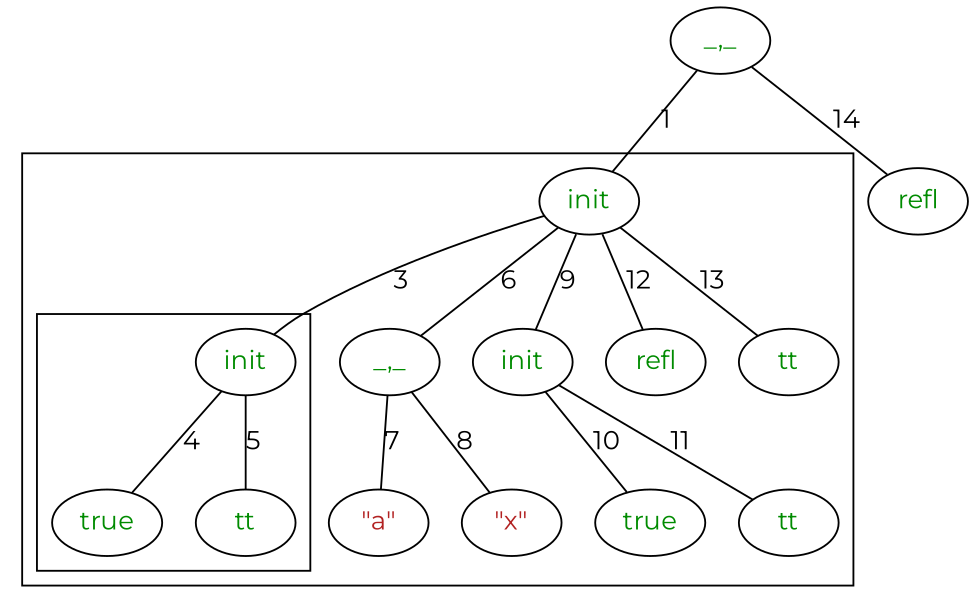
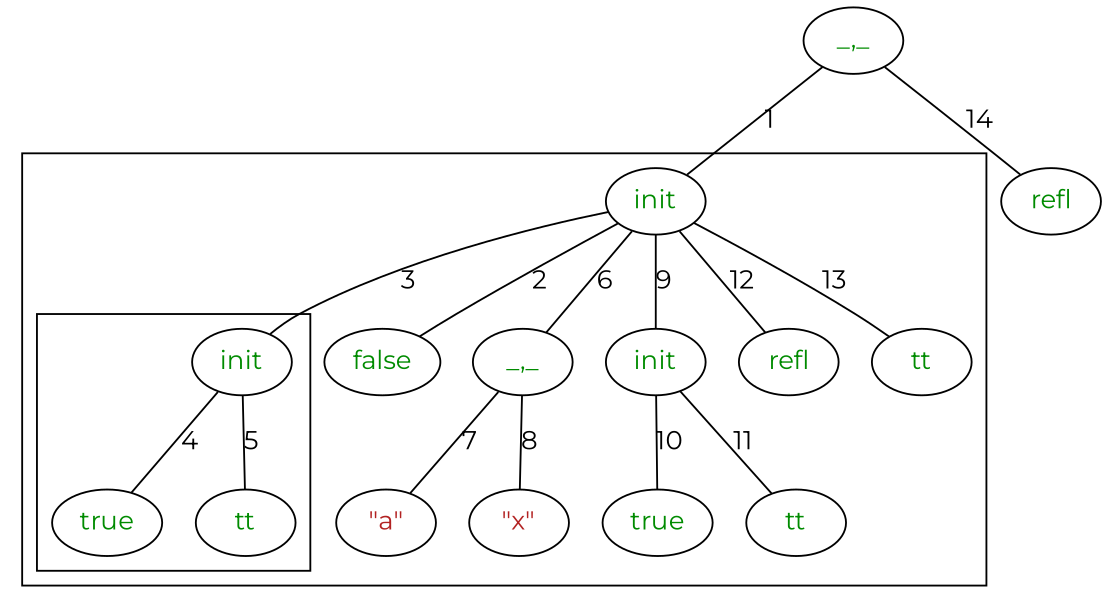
none -> (382, 362)
